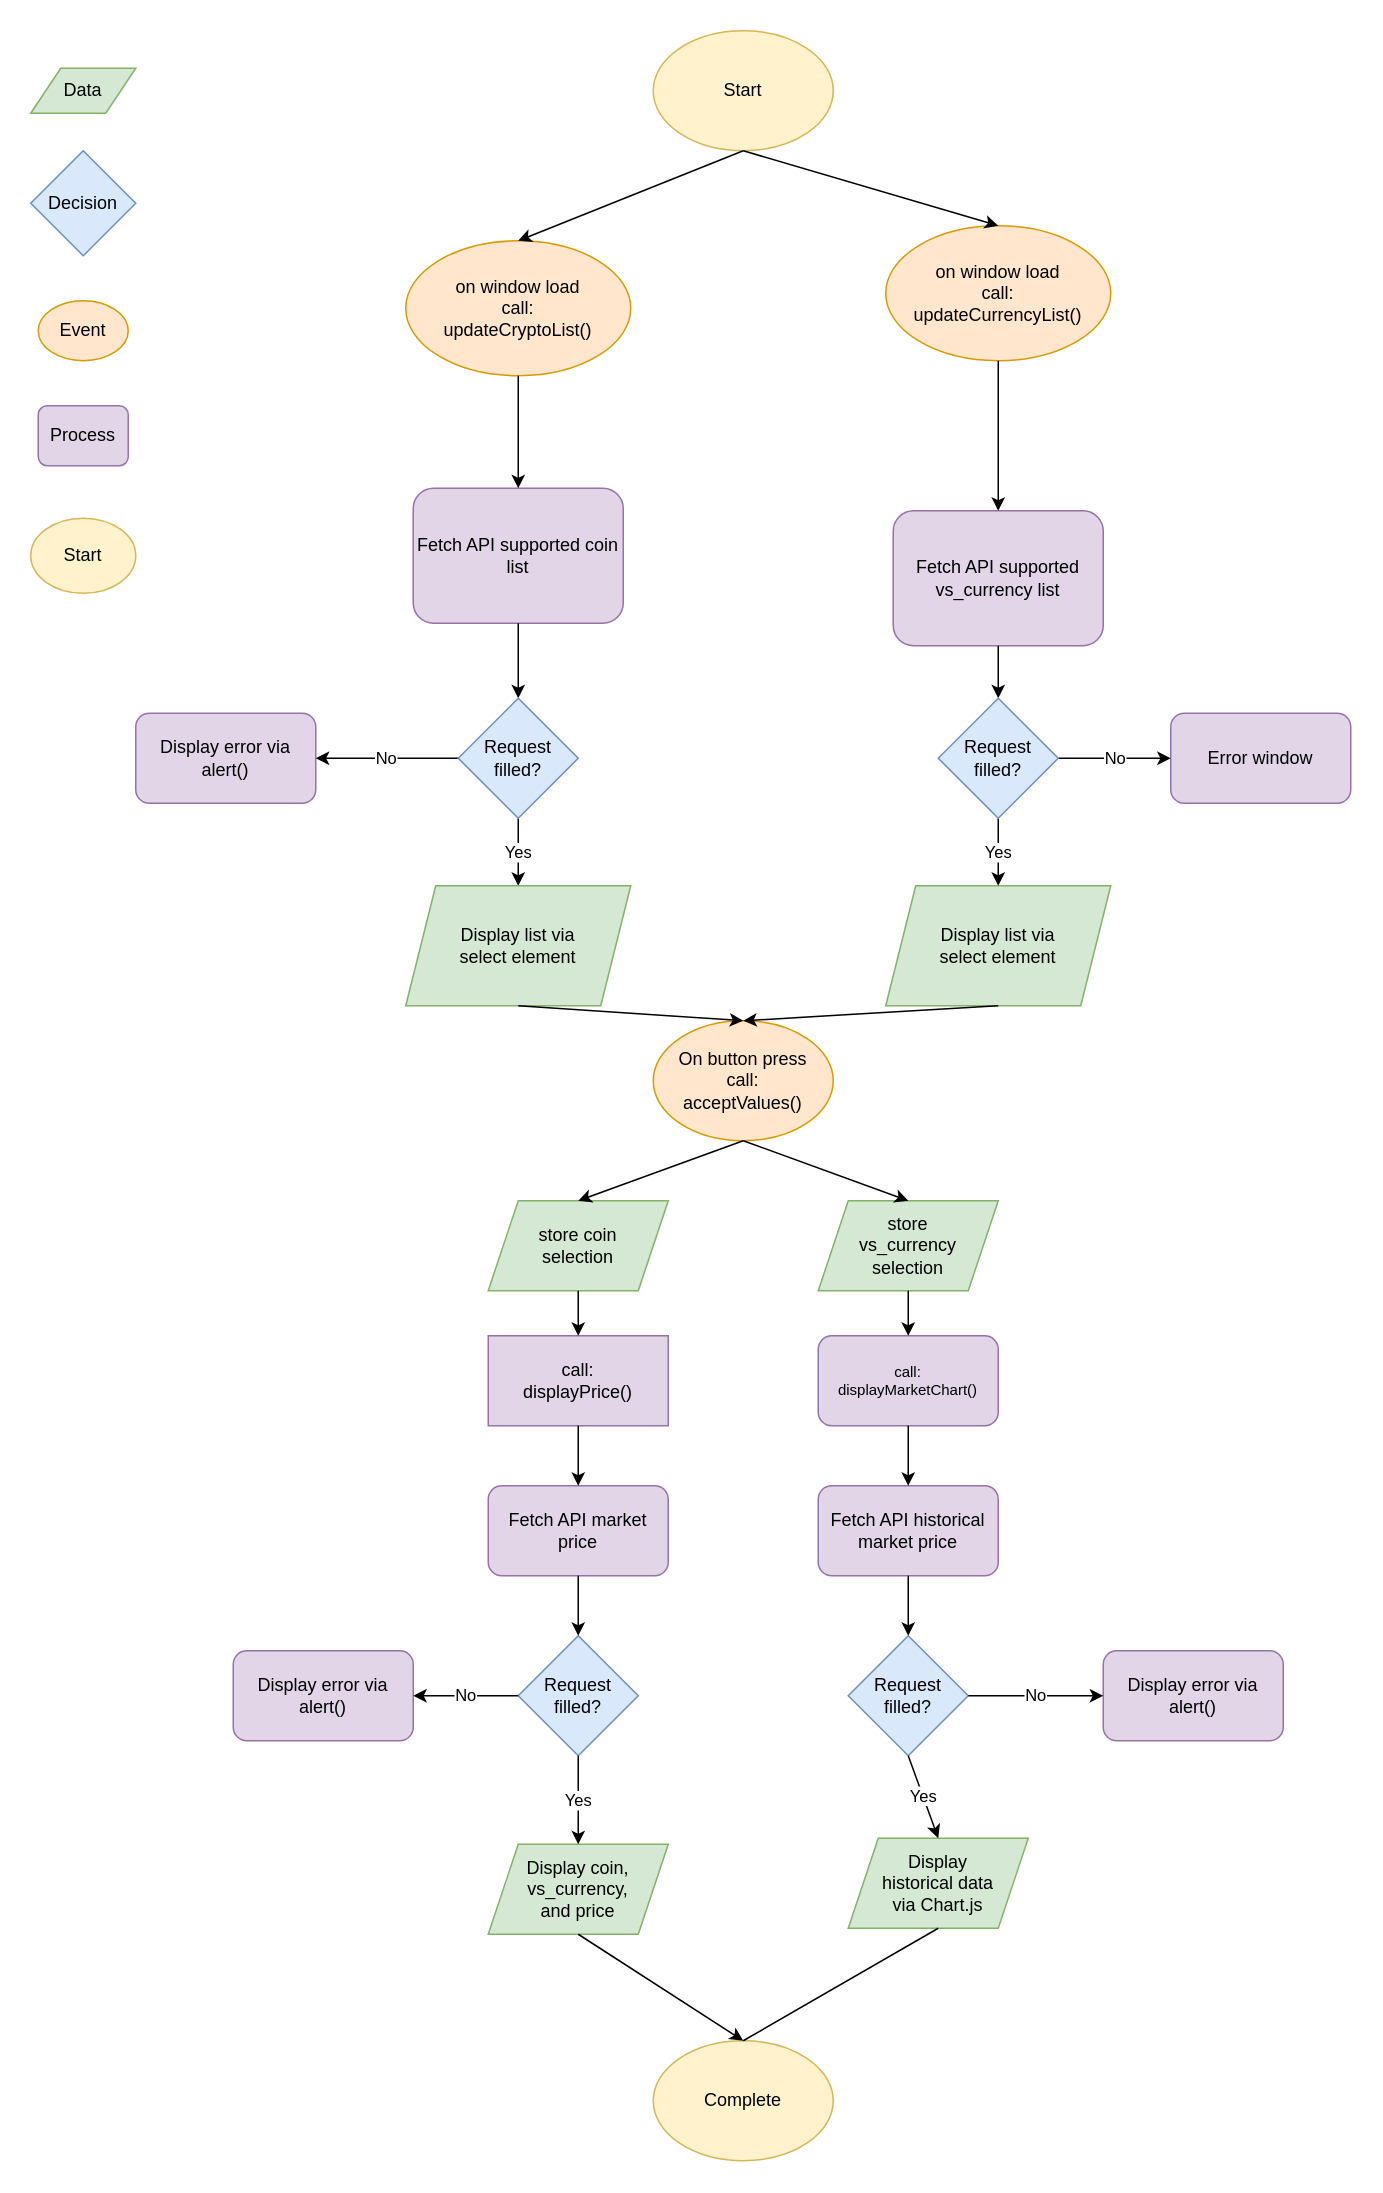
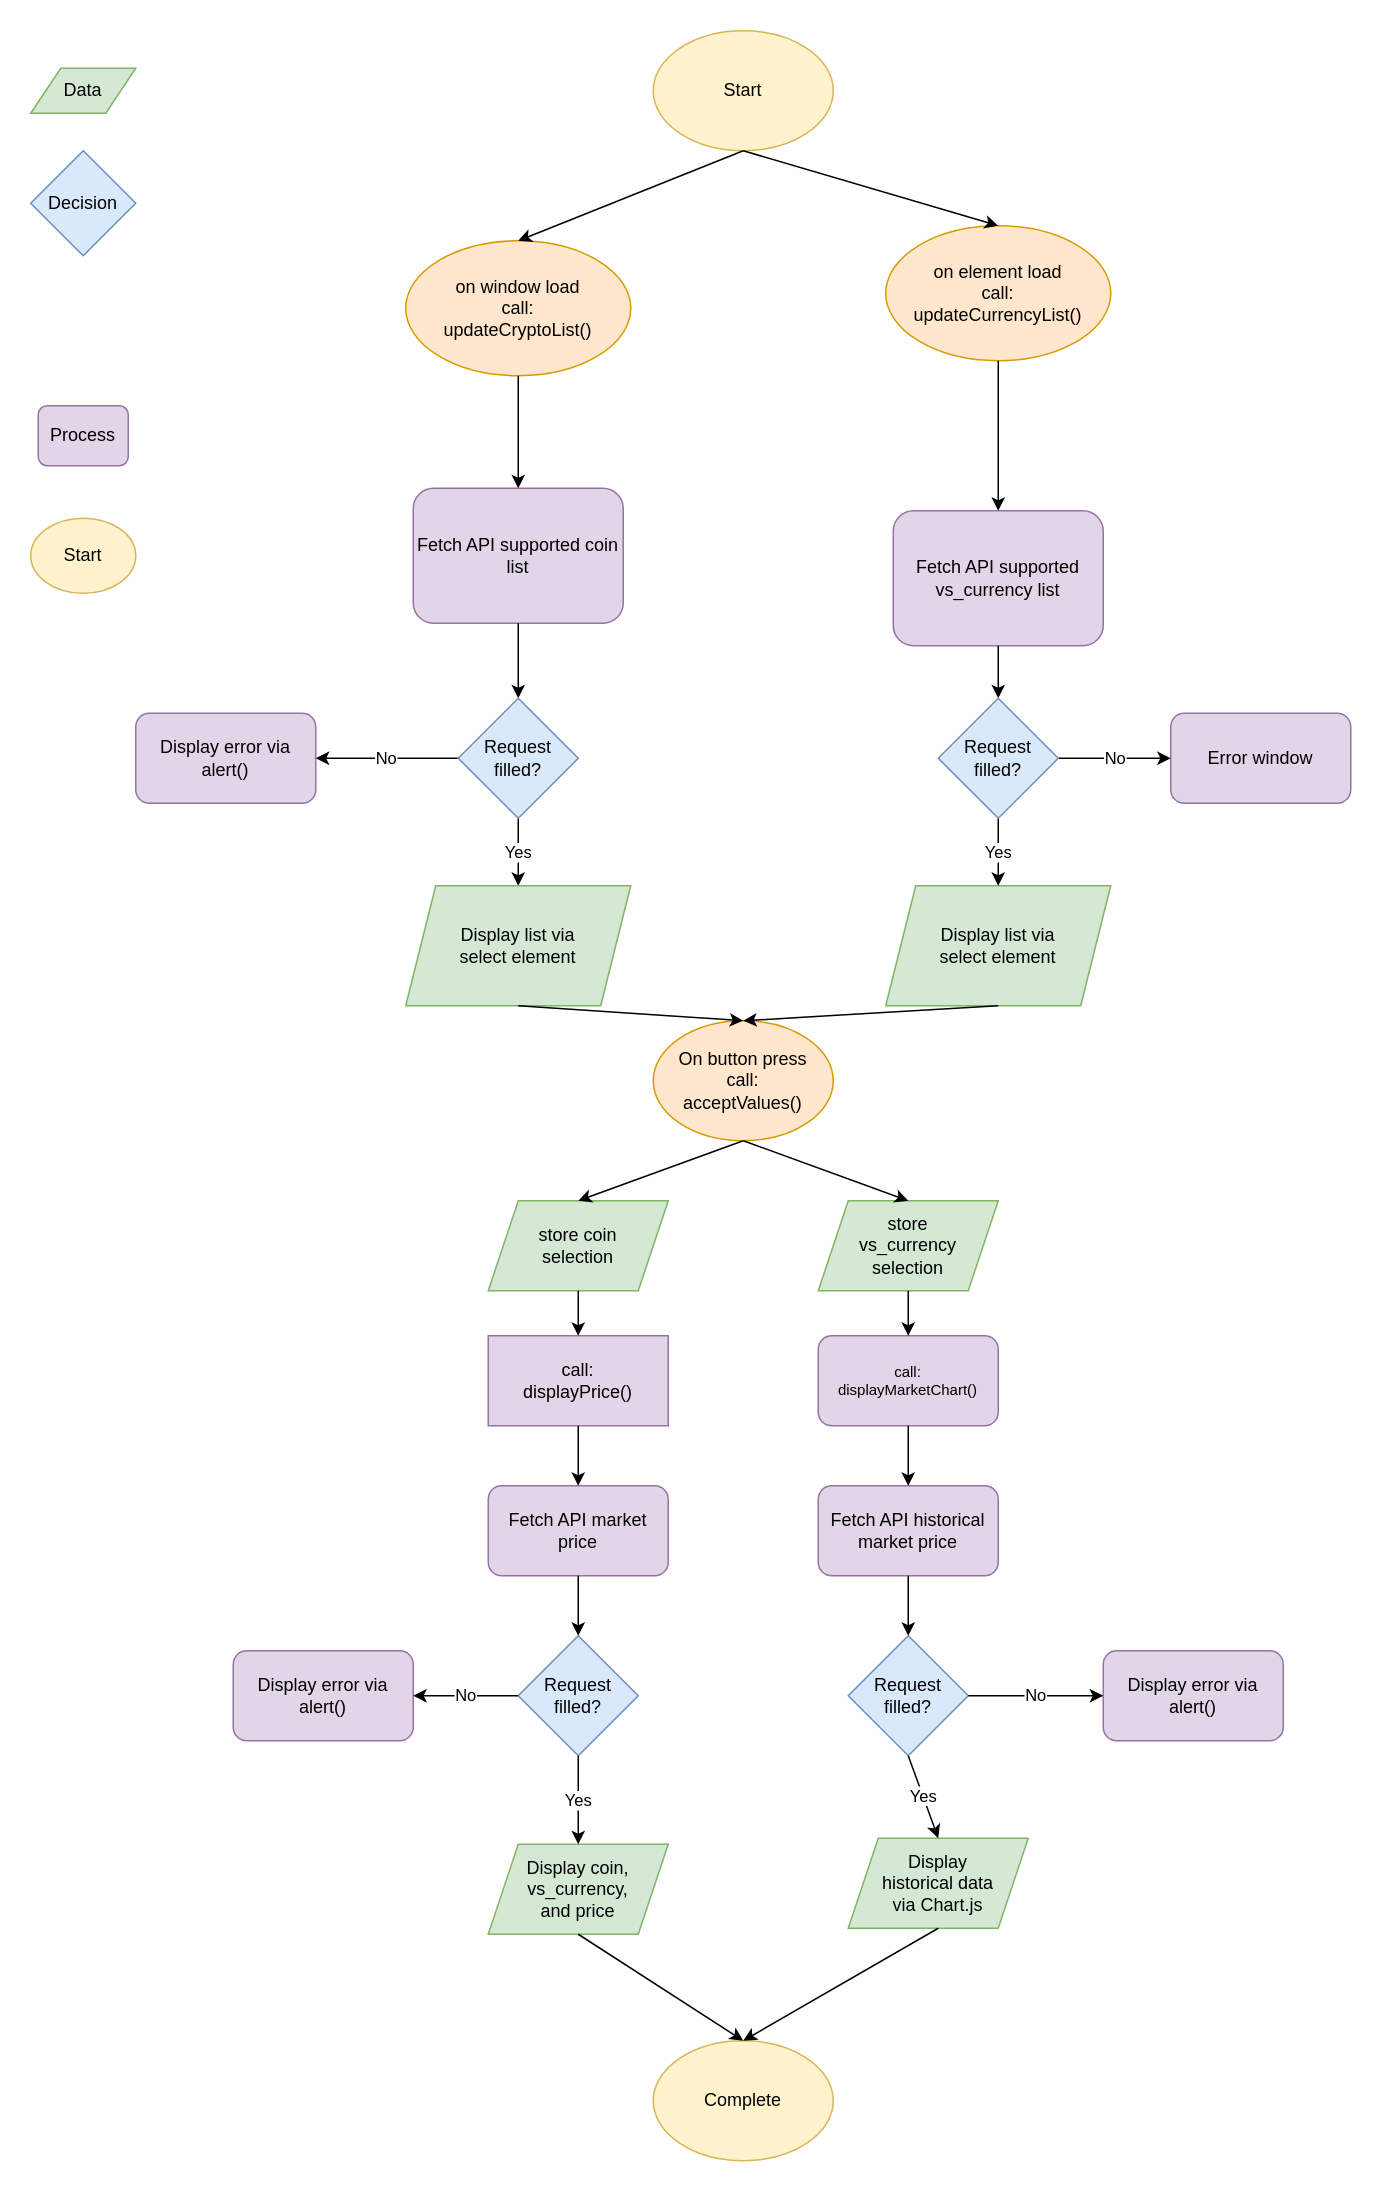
(998, 293) -> (998, 293)
(83, 331) -> none
(750, 2037) -> (753, 2035)
